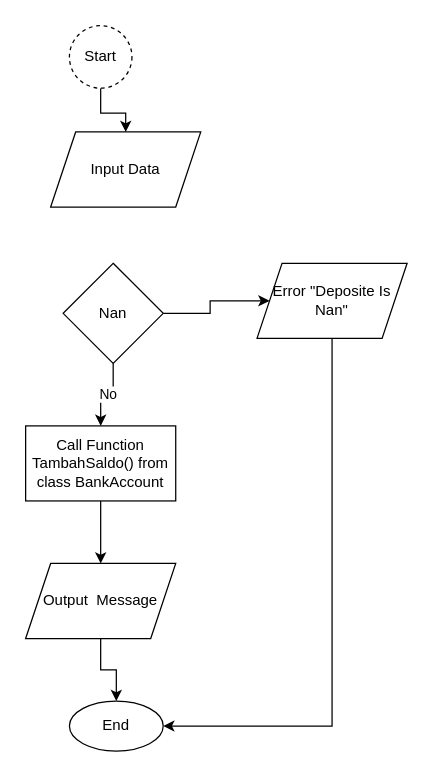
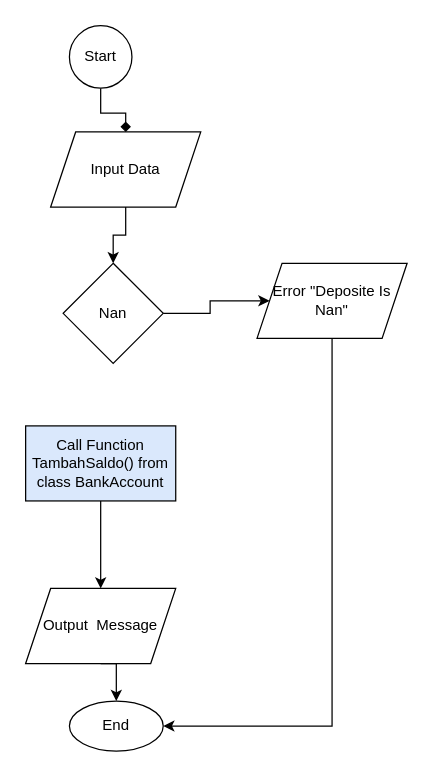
(101, 57) -> (101, 57)
(126, 122) -> (126, 121)
none -> (124, 235)
(111, 394) -> none
(101, 463) -> (101, 463)
(101, 601) -> (101, 626)
